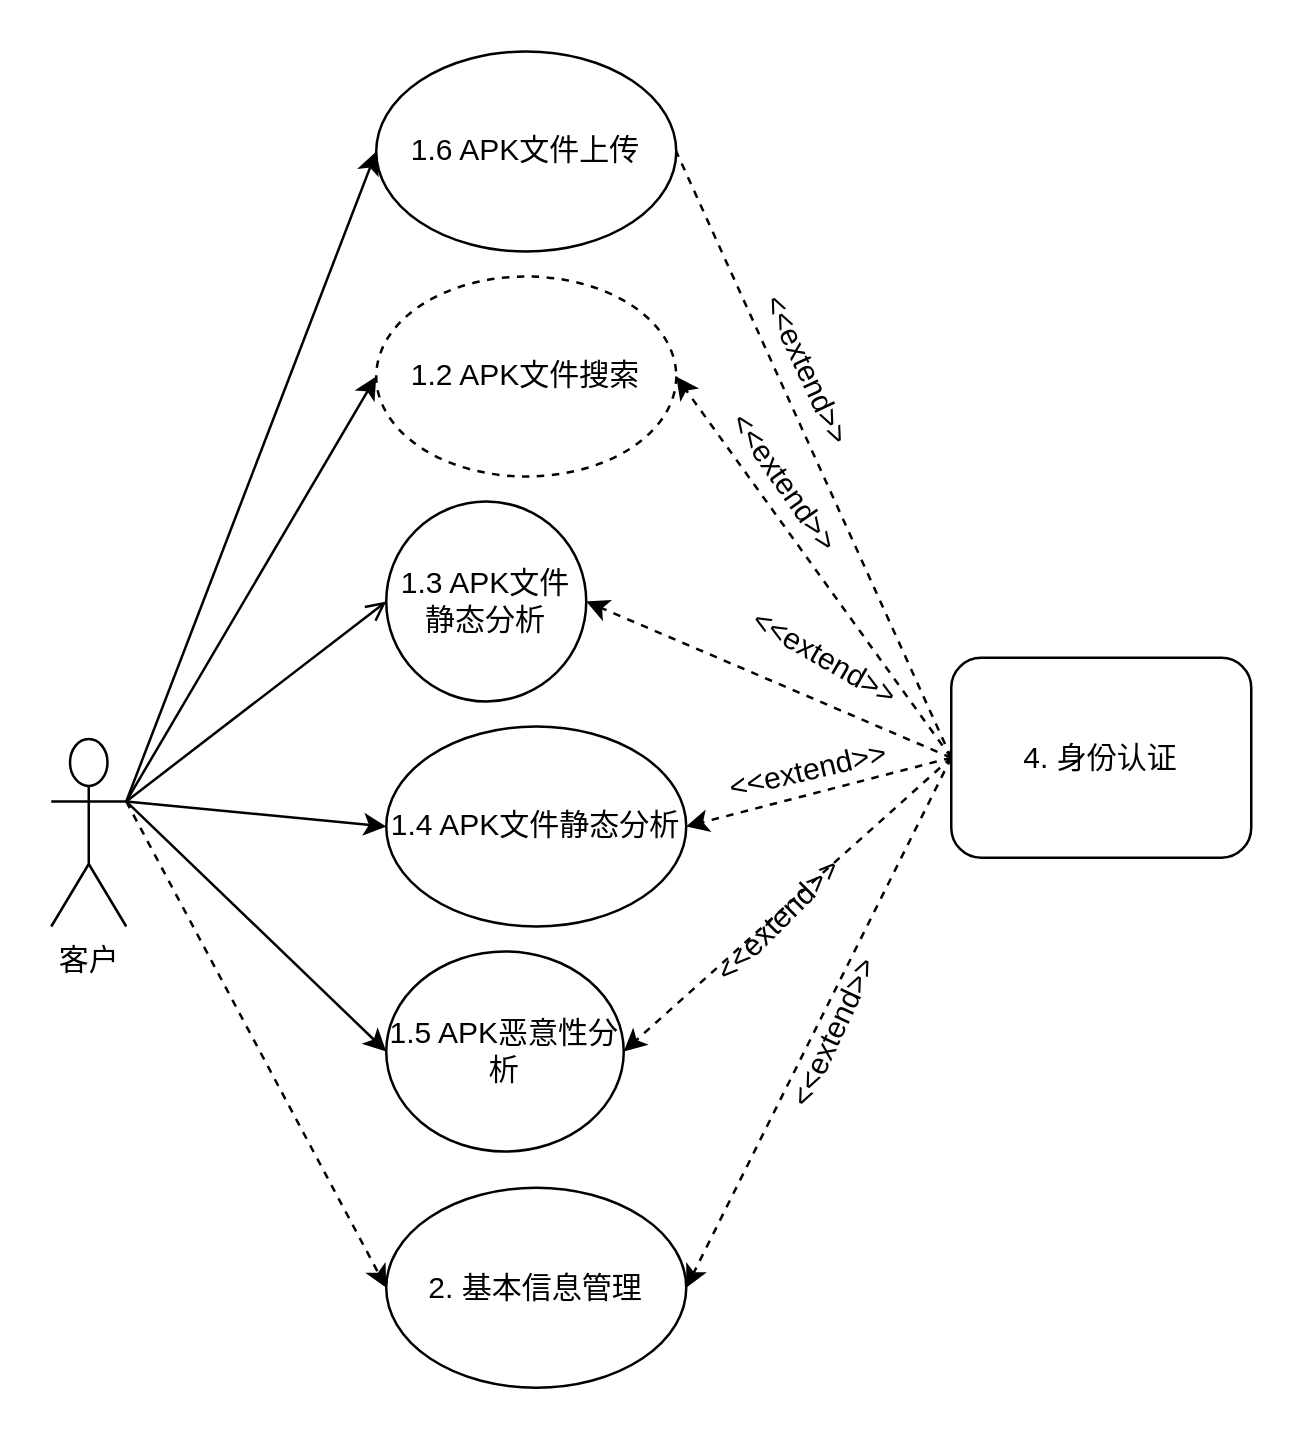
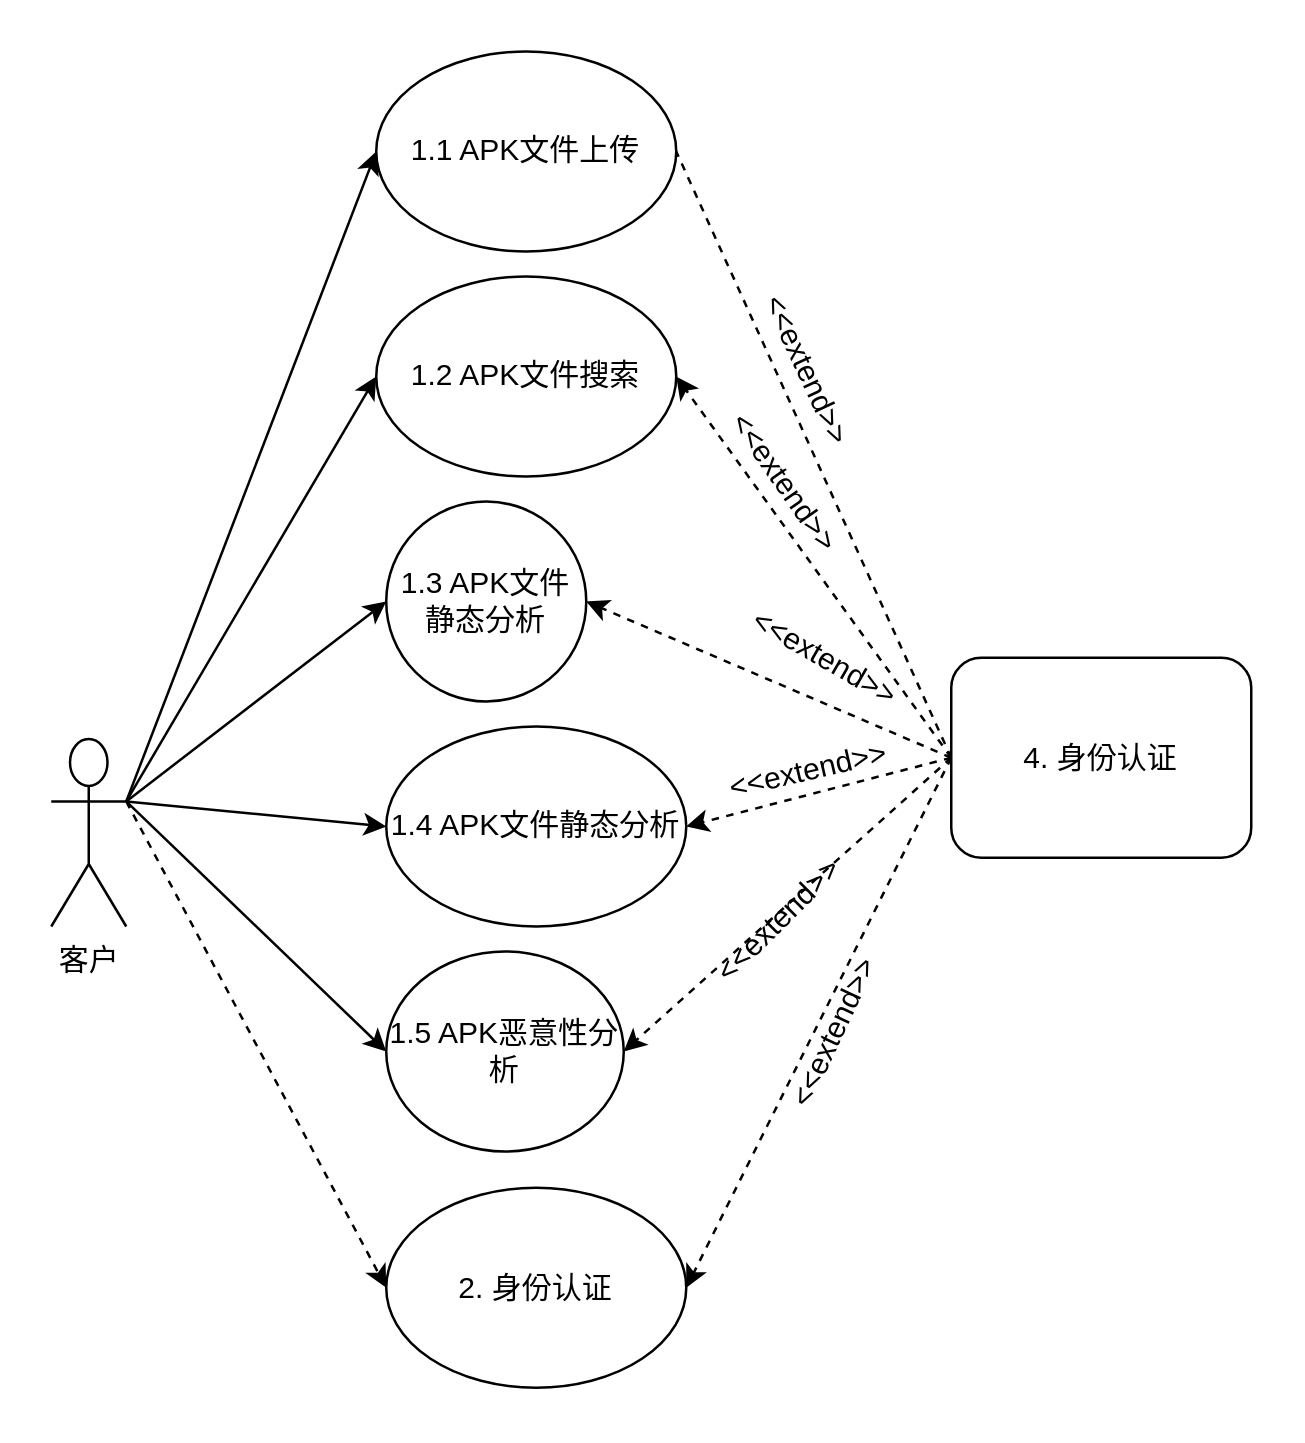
(526, 151) -> (526, 151)
(526, 376) -> (526, 376)
(375, 610) -> (372, 612)
(536, 1289) -> (536, 1289)
